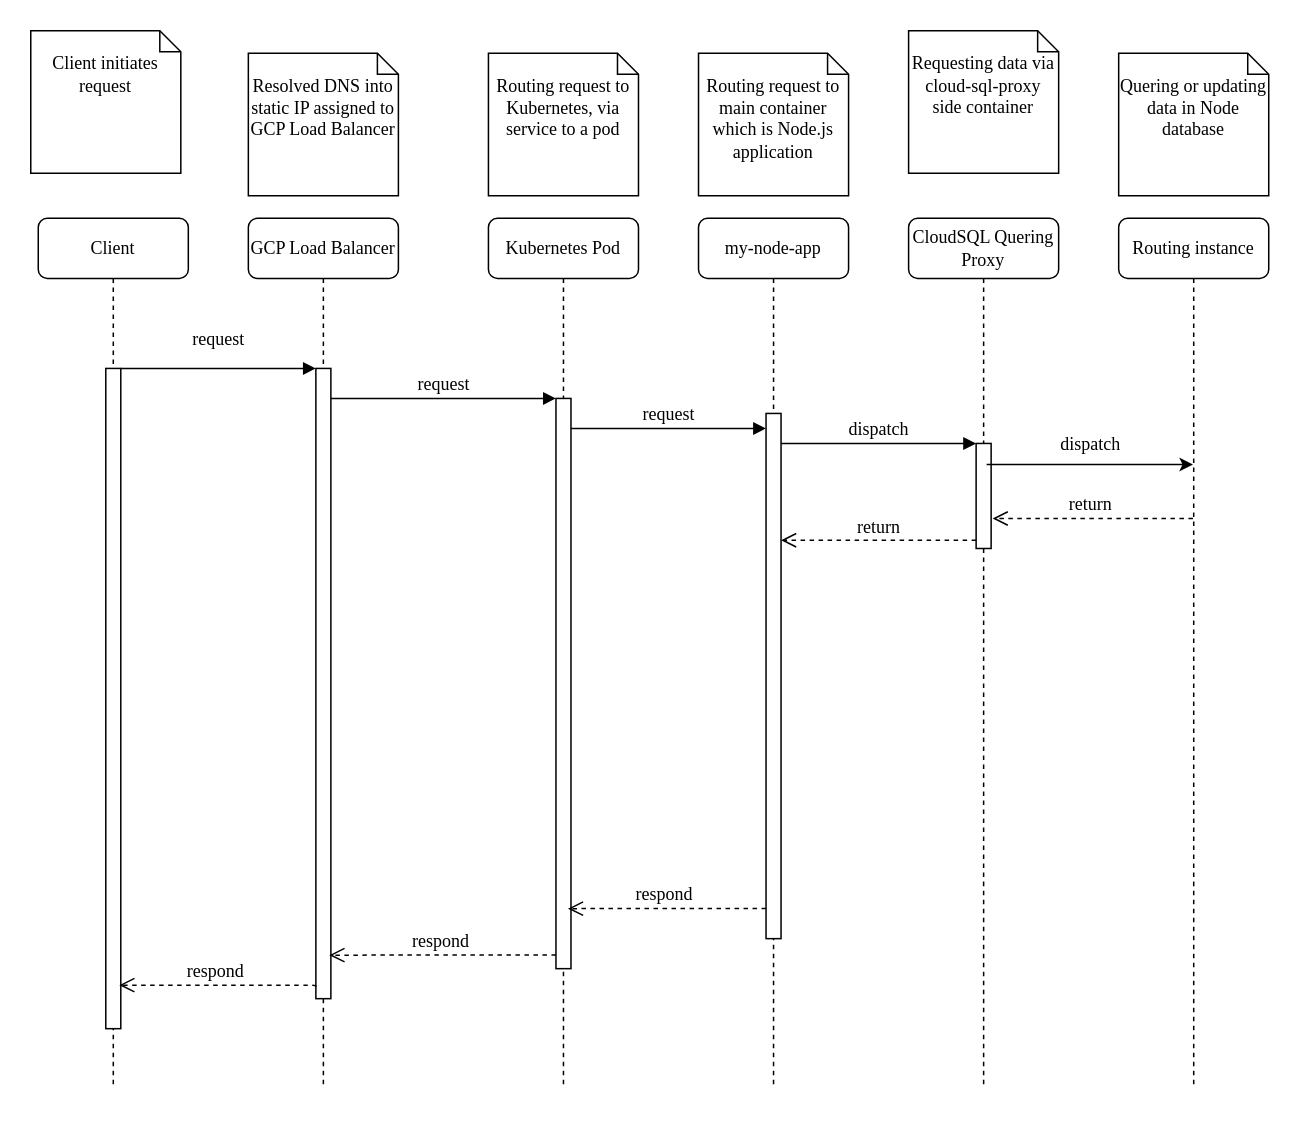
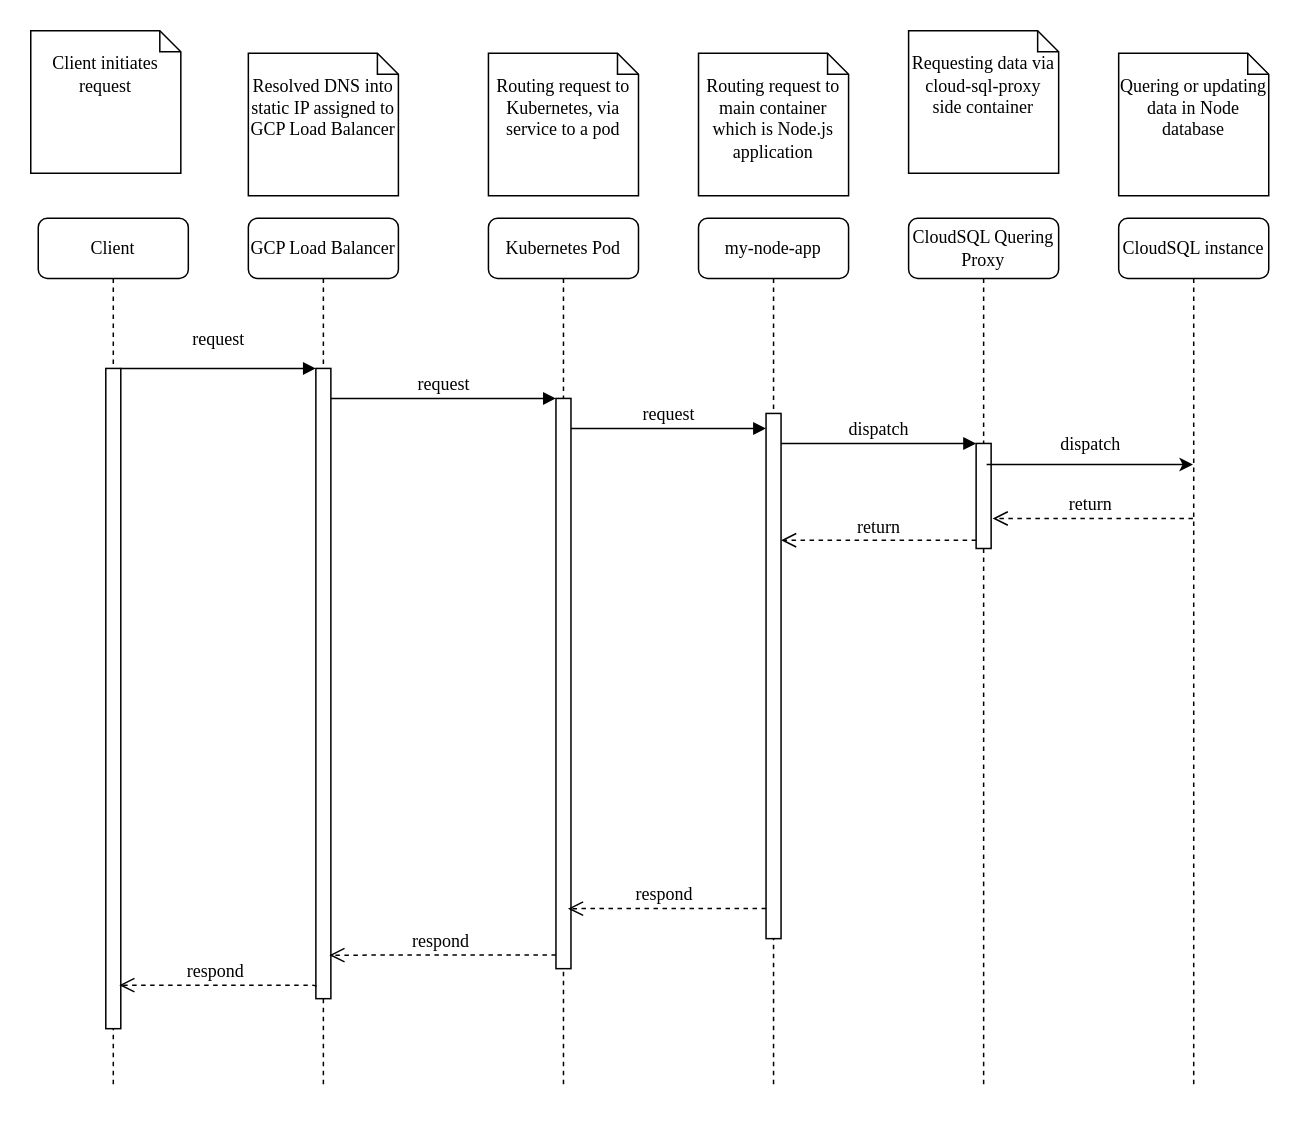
(1193, 248) -> (1193, 248)
